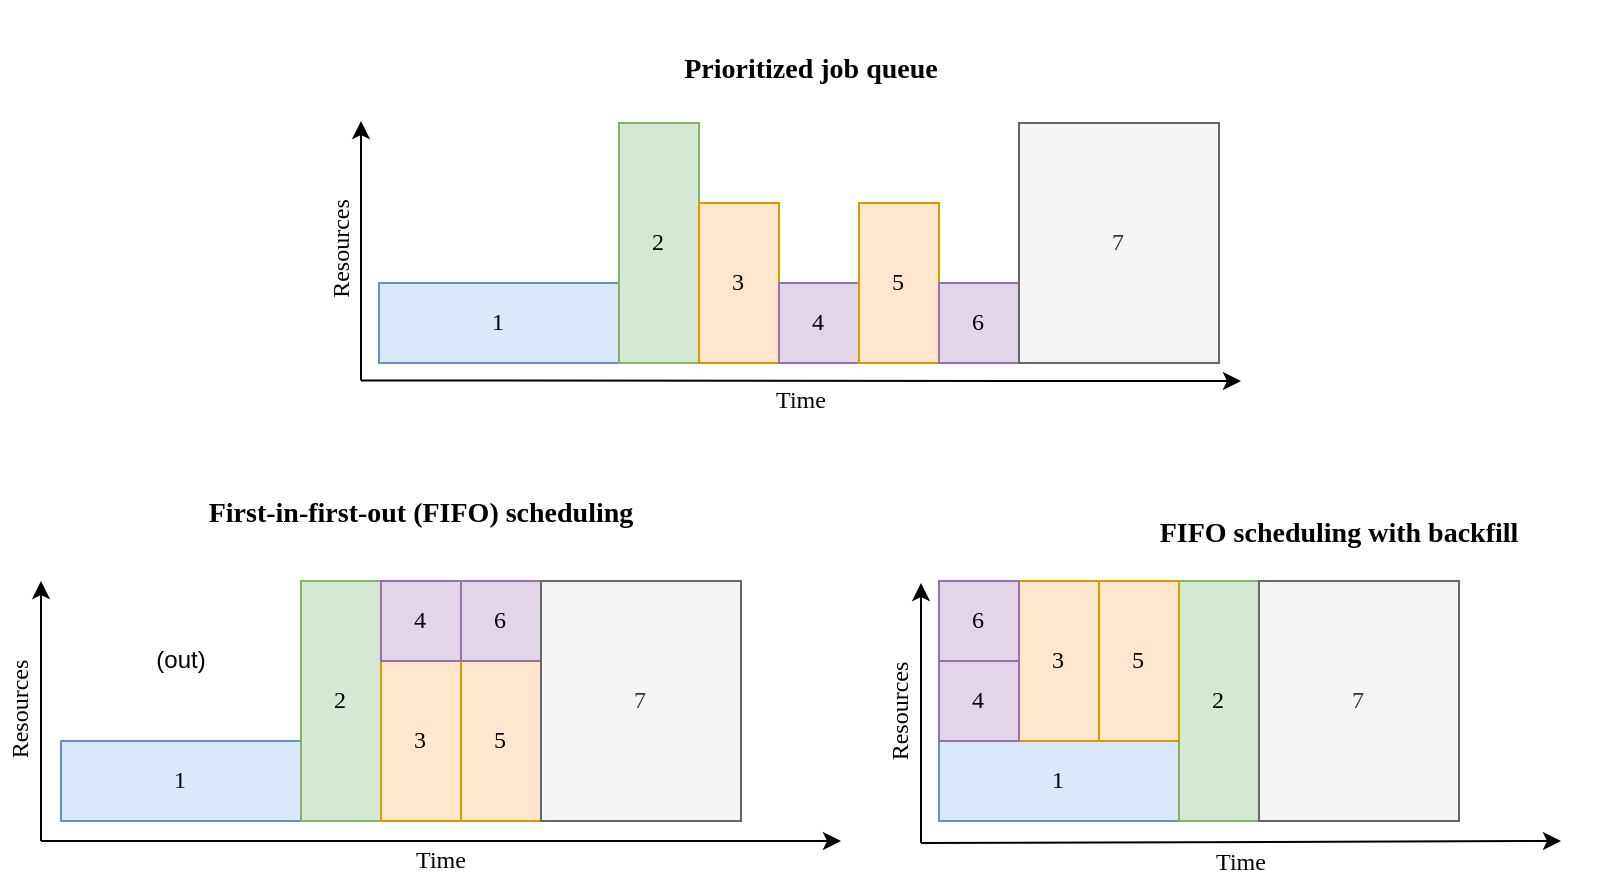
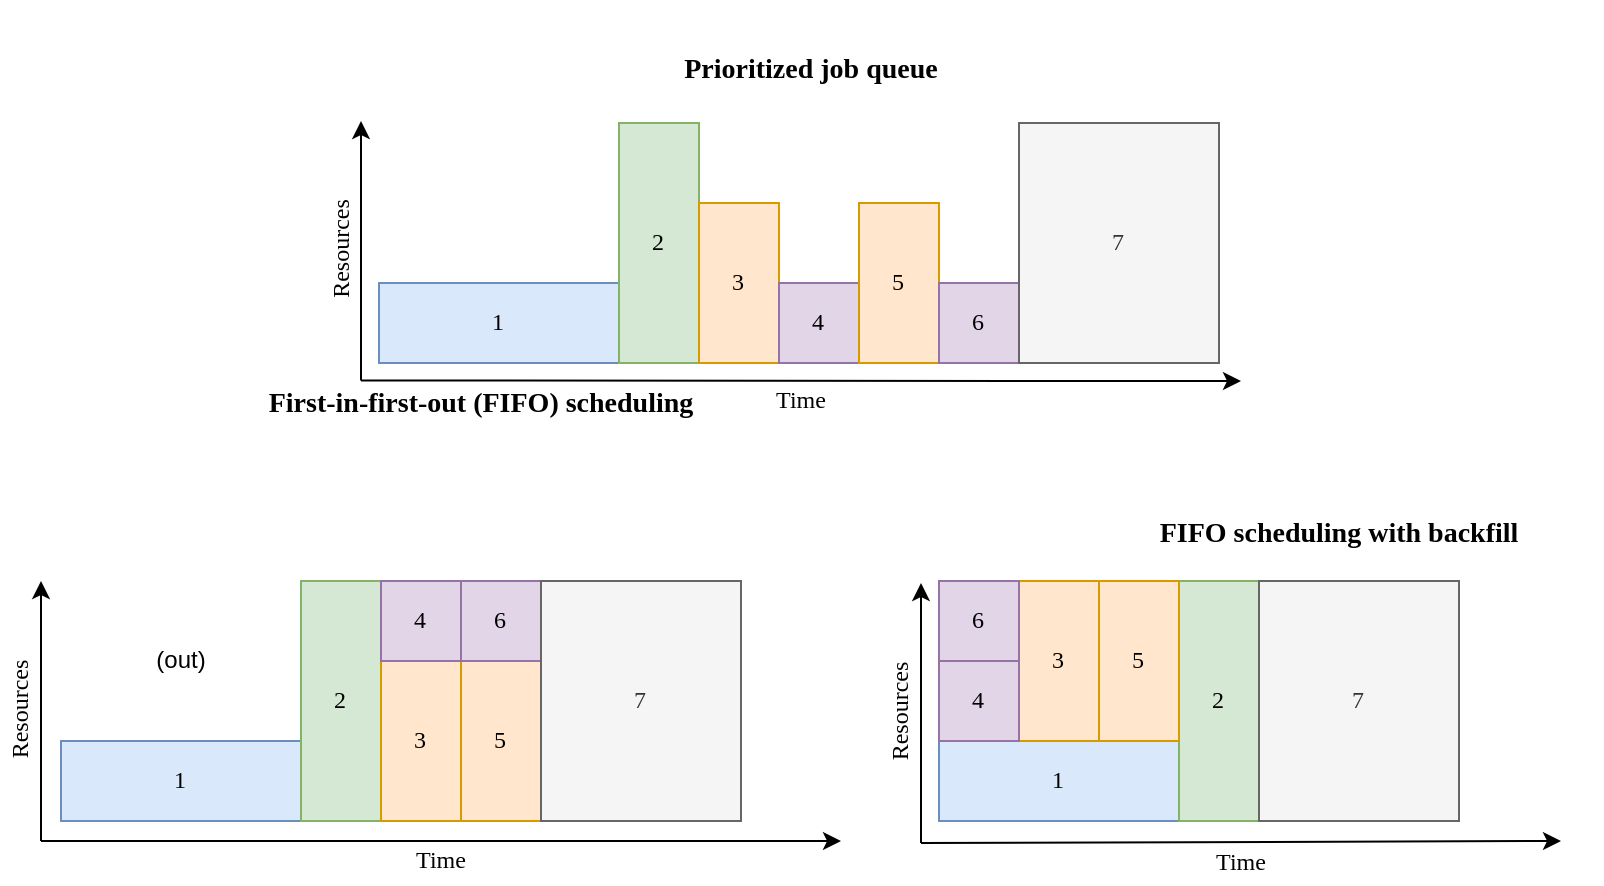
(421, 515) -> (481, 405)
